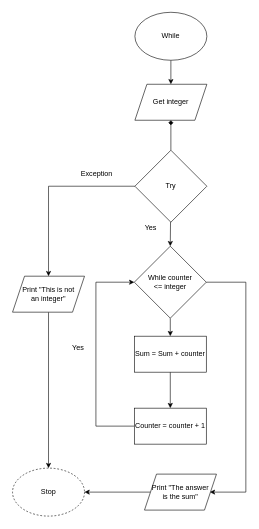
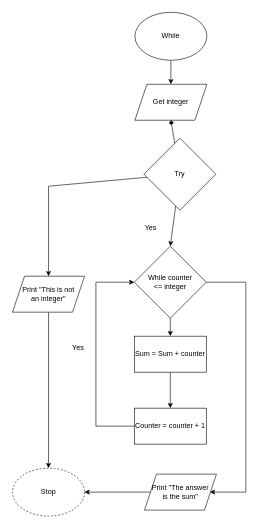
(96, 174) -> none
(171, 186) -> (180, 174)
